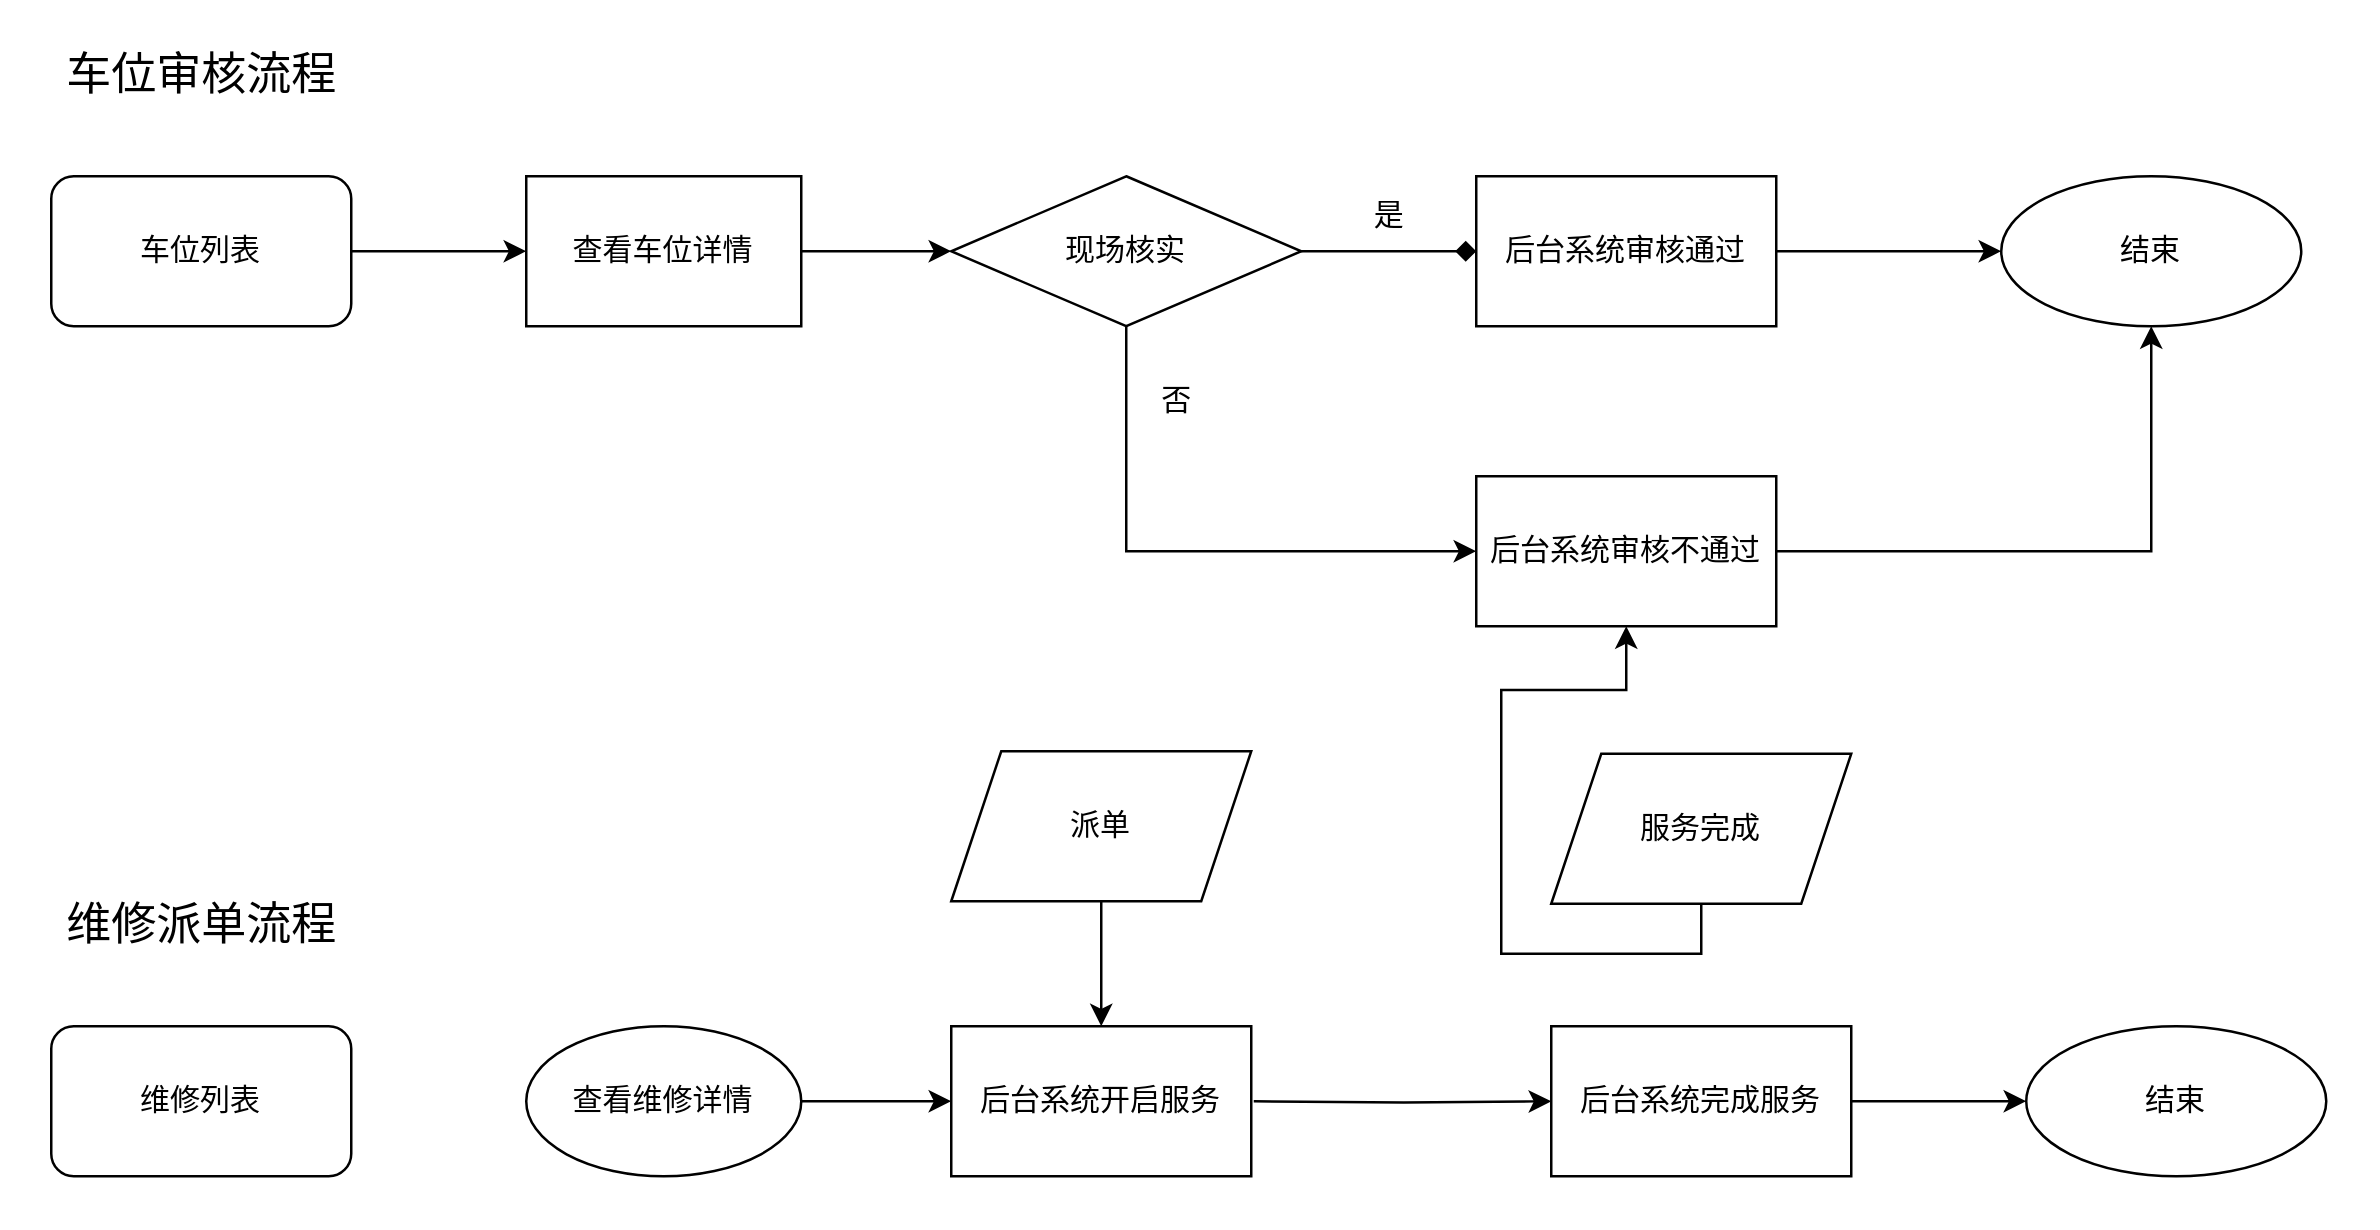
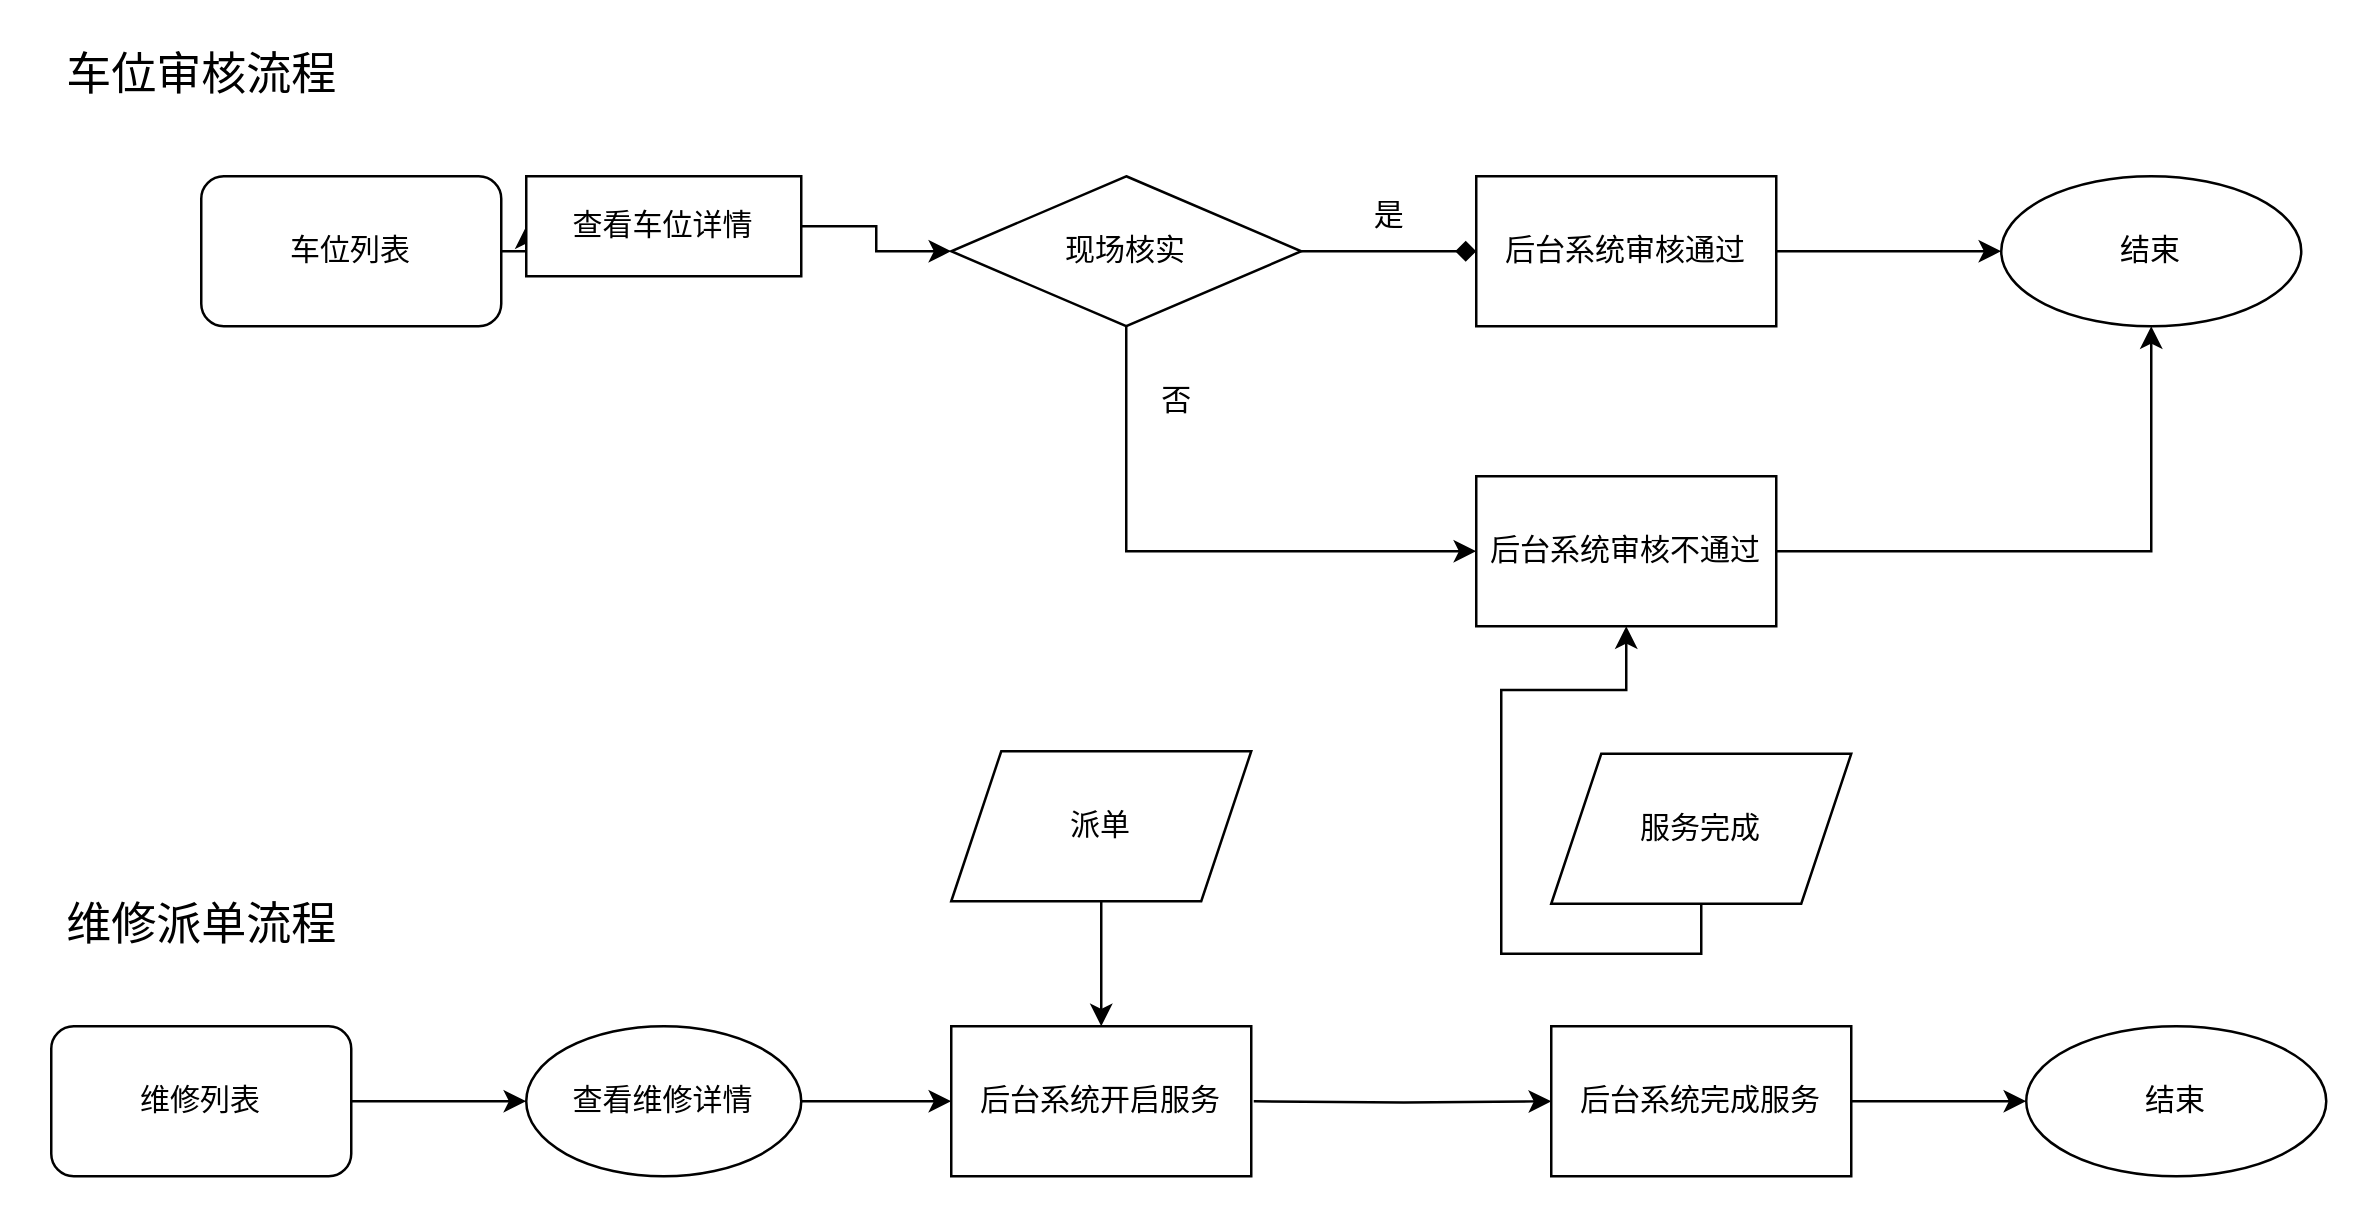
(201, 251) -> (351, 251)
(664, 251) -> (664, 226)
none -> (430, 1101)
